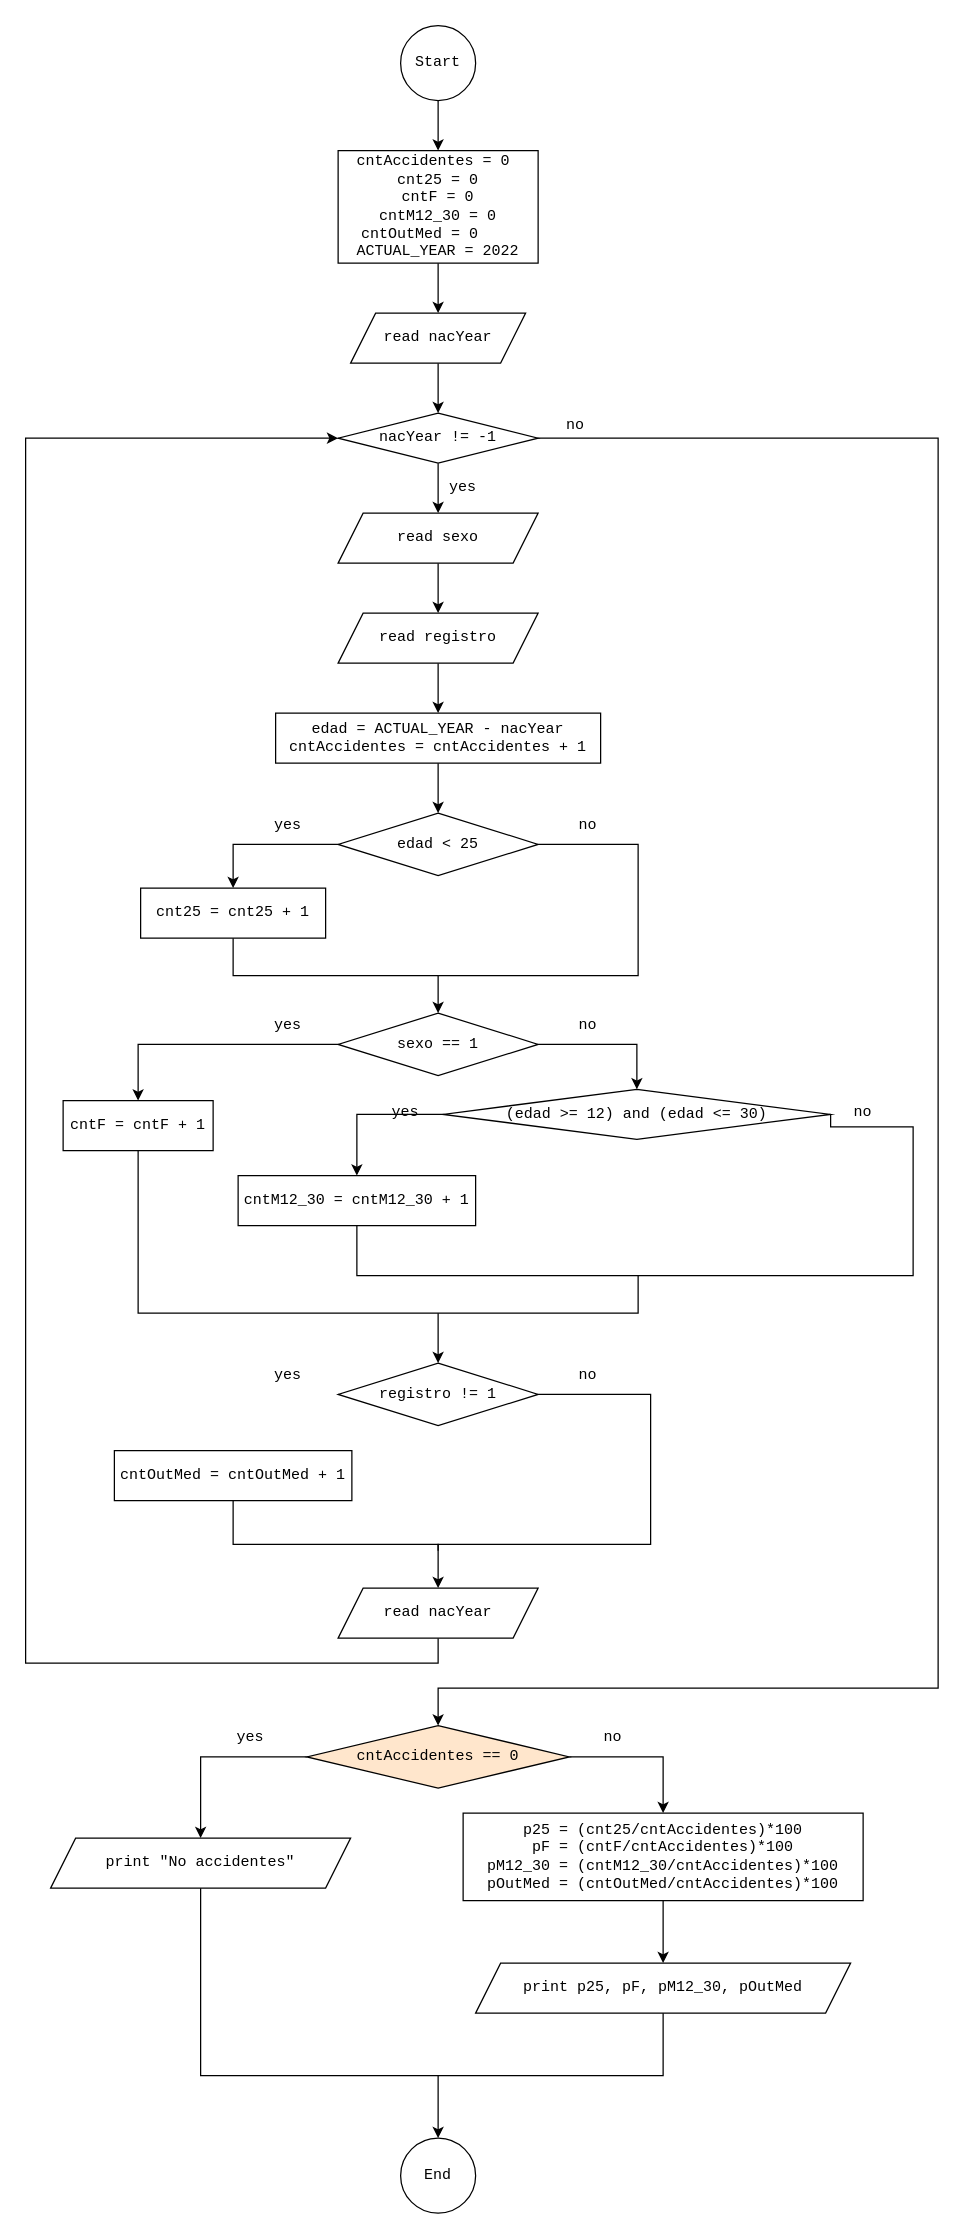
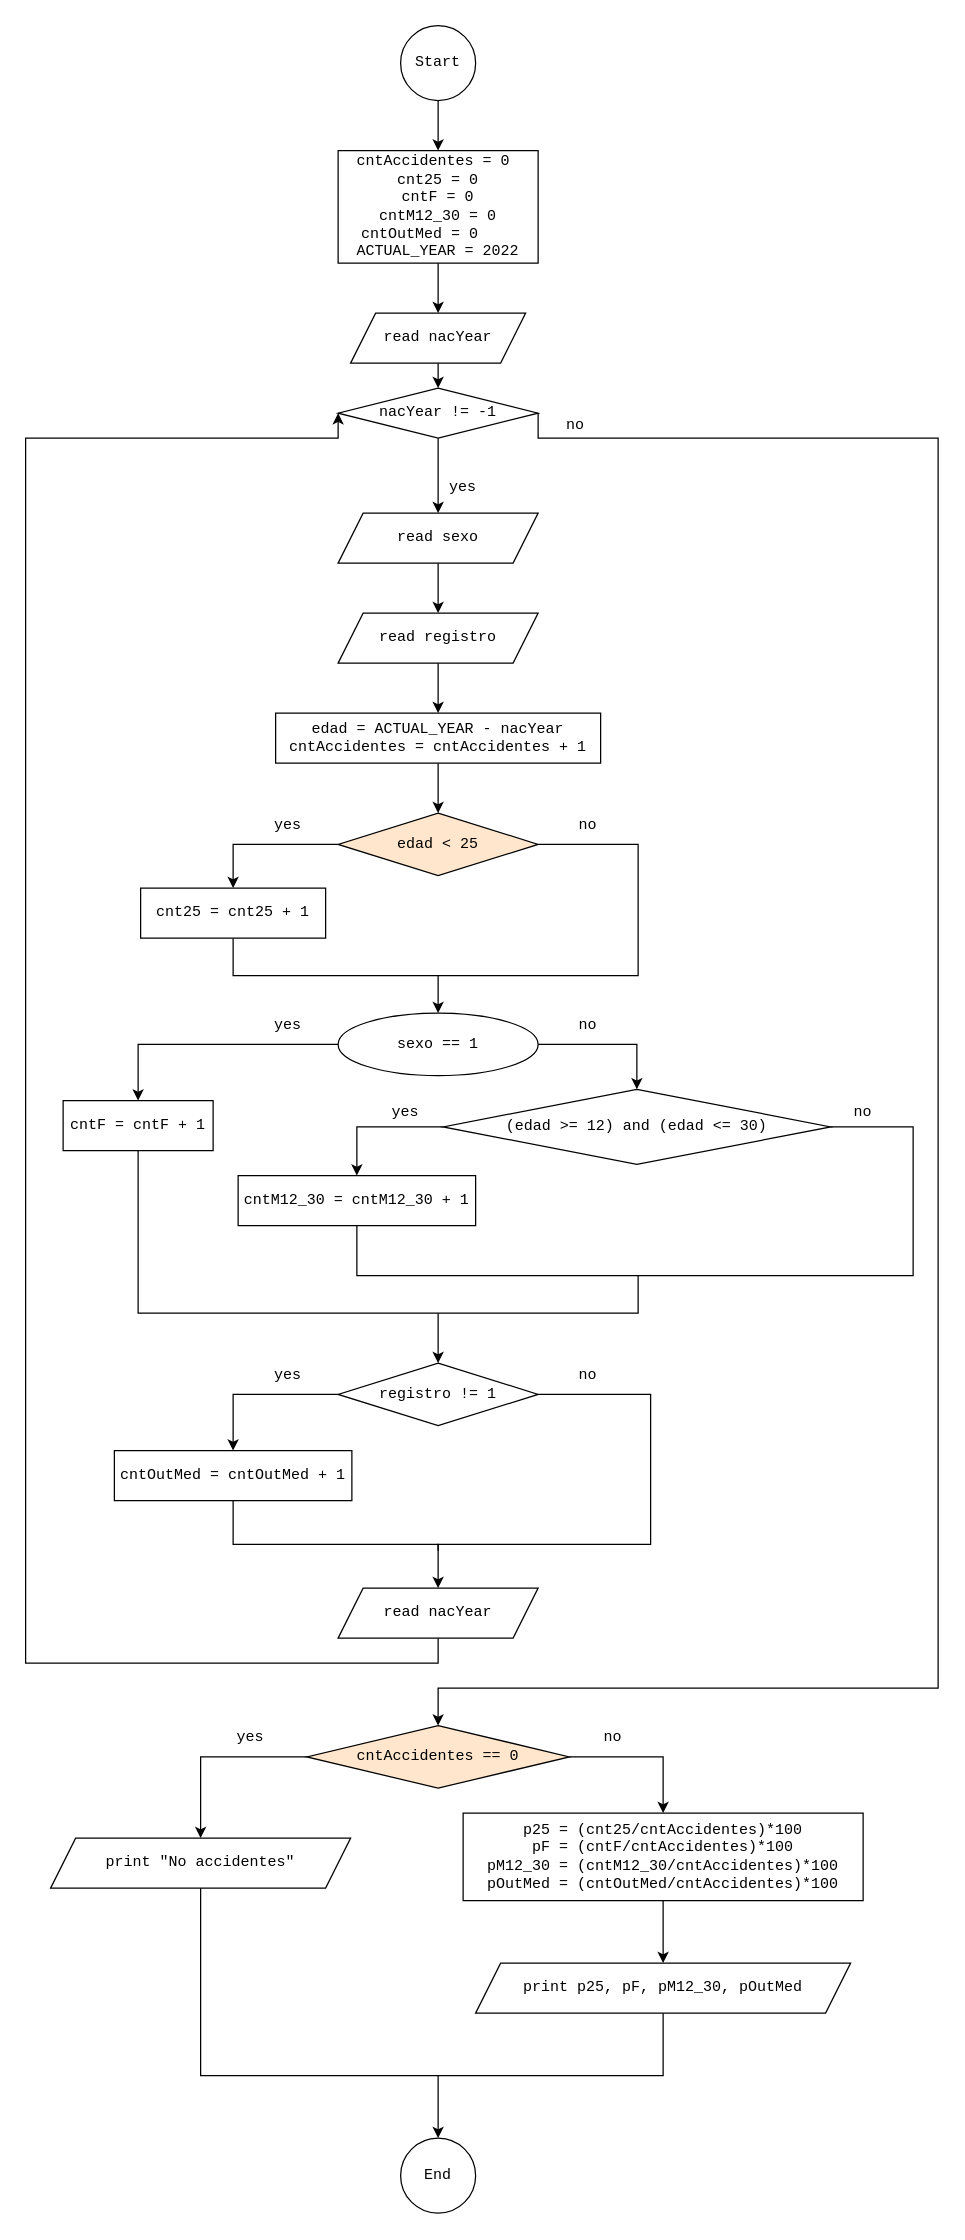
(438, 438) -> (438, 413)
(438, 844) -> (438, 844)
(438, 1044) -> (438, 1044)
(637, 1114) -> (637, 1127)
none -> (262, 1394)
